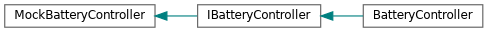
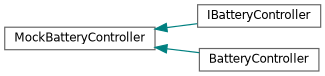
(348, 16) -> (183, 51)
